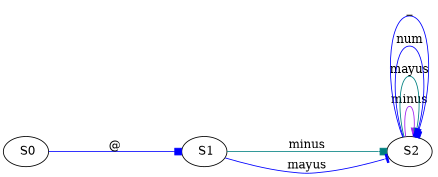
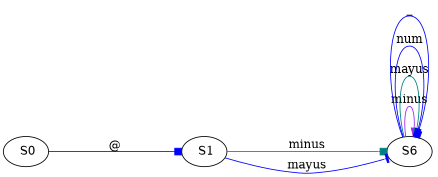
(410, 152) -> (410, 152)
